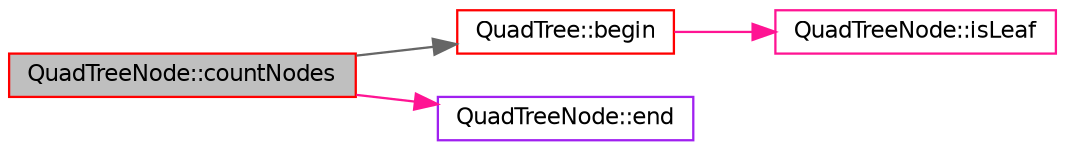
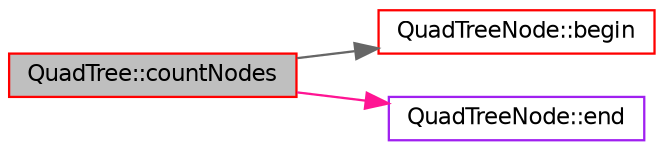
(566, 32) -> (517, 32)
(916, 32) -> none
(182, 75) -> (153, 75)
